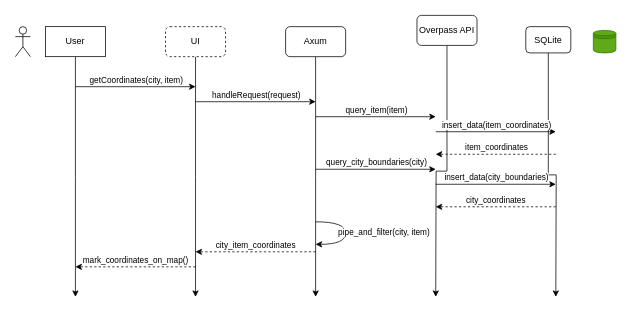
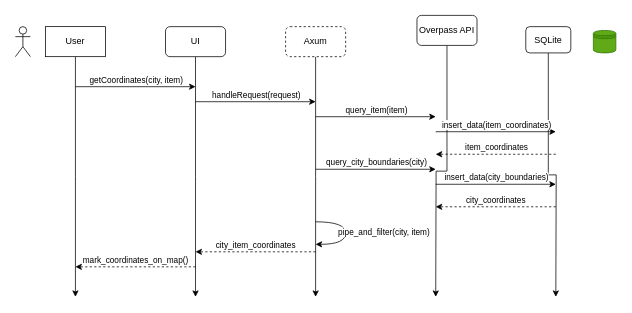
(195, 42) -> (195, 42)
(315, 42) -> (315, 42)
